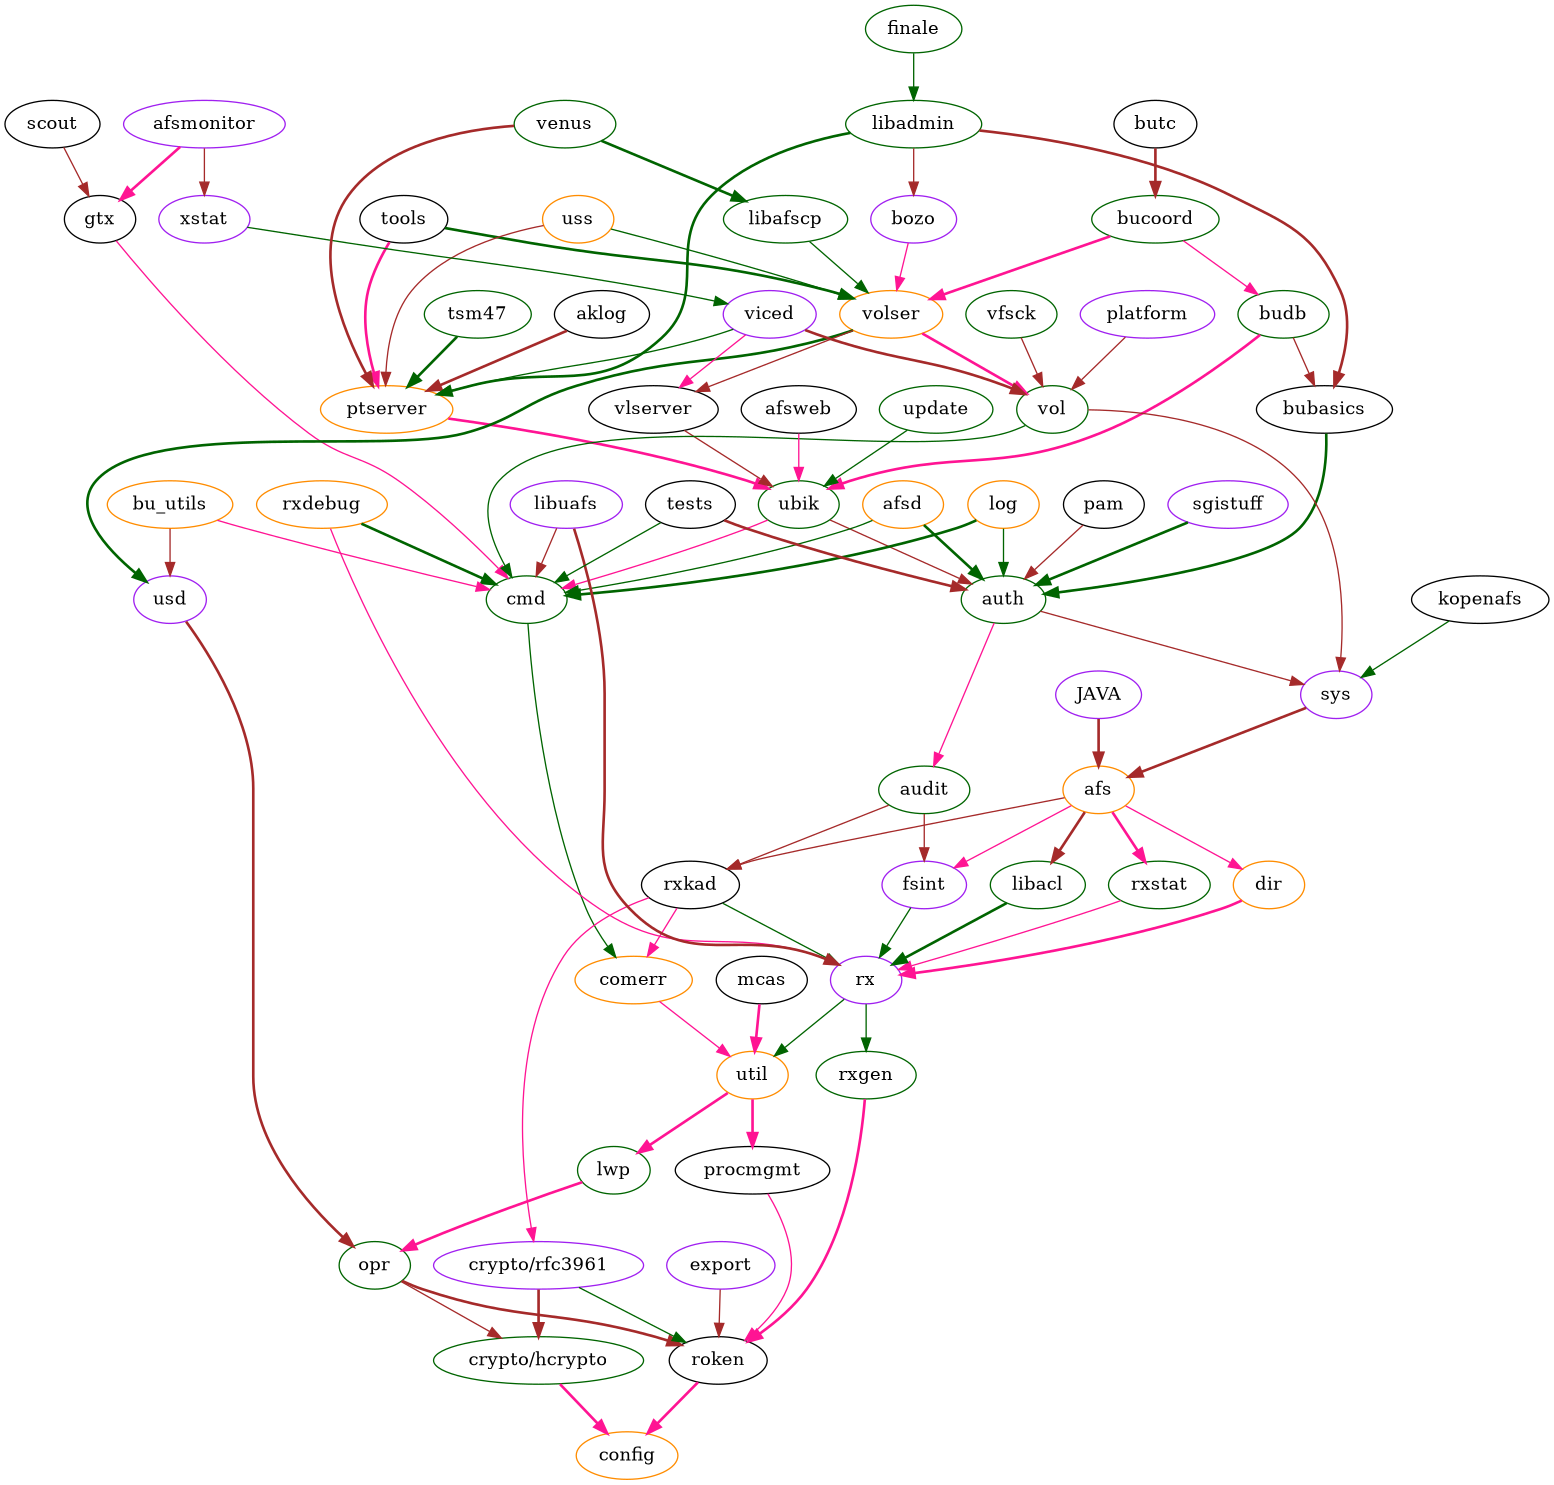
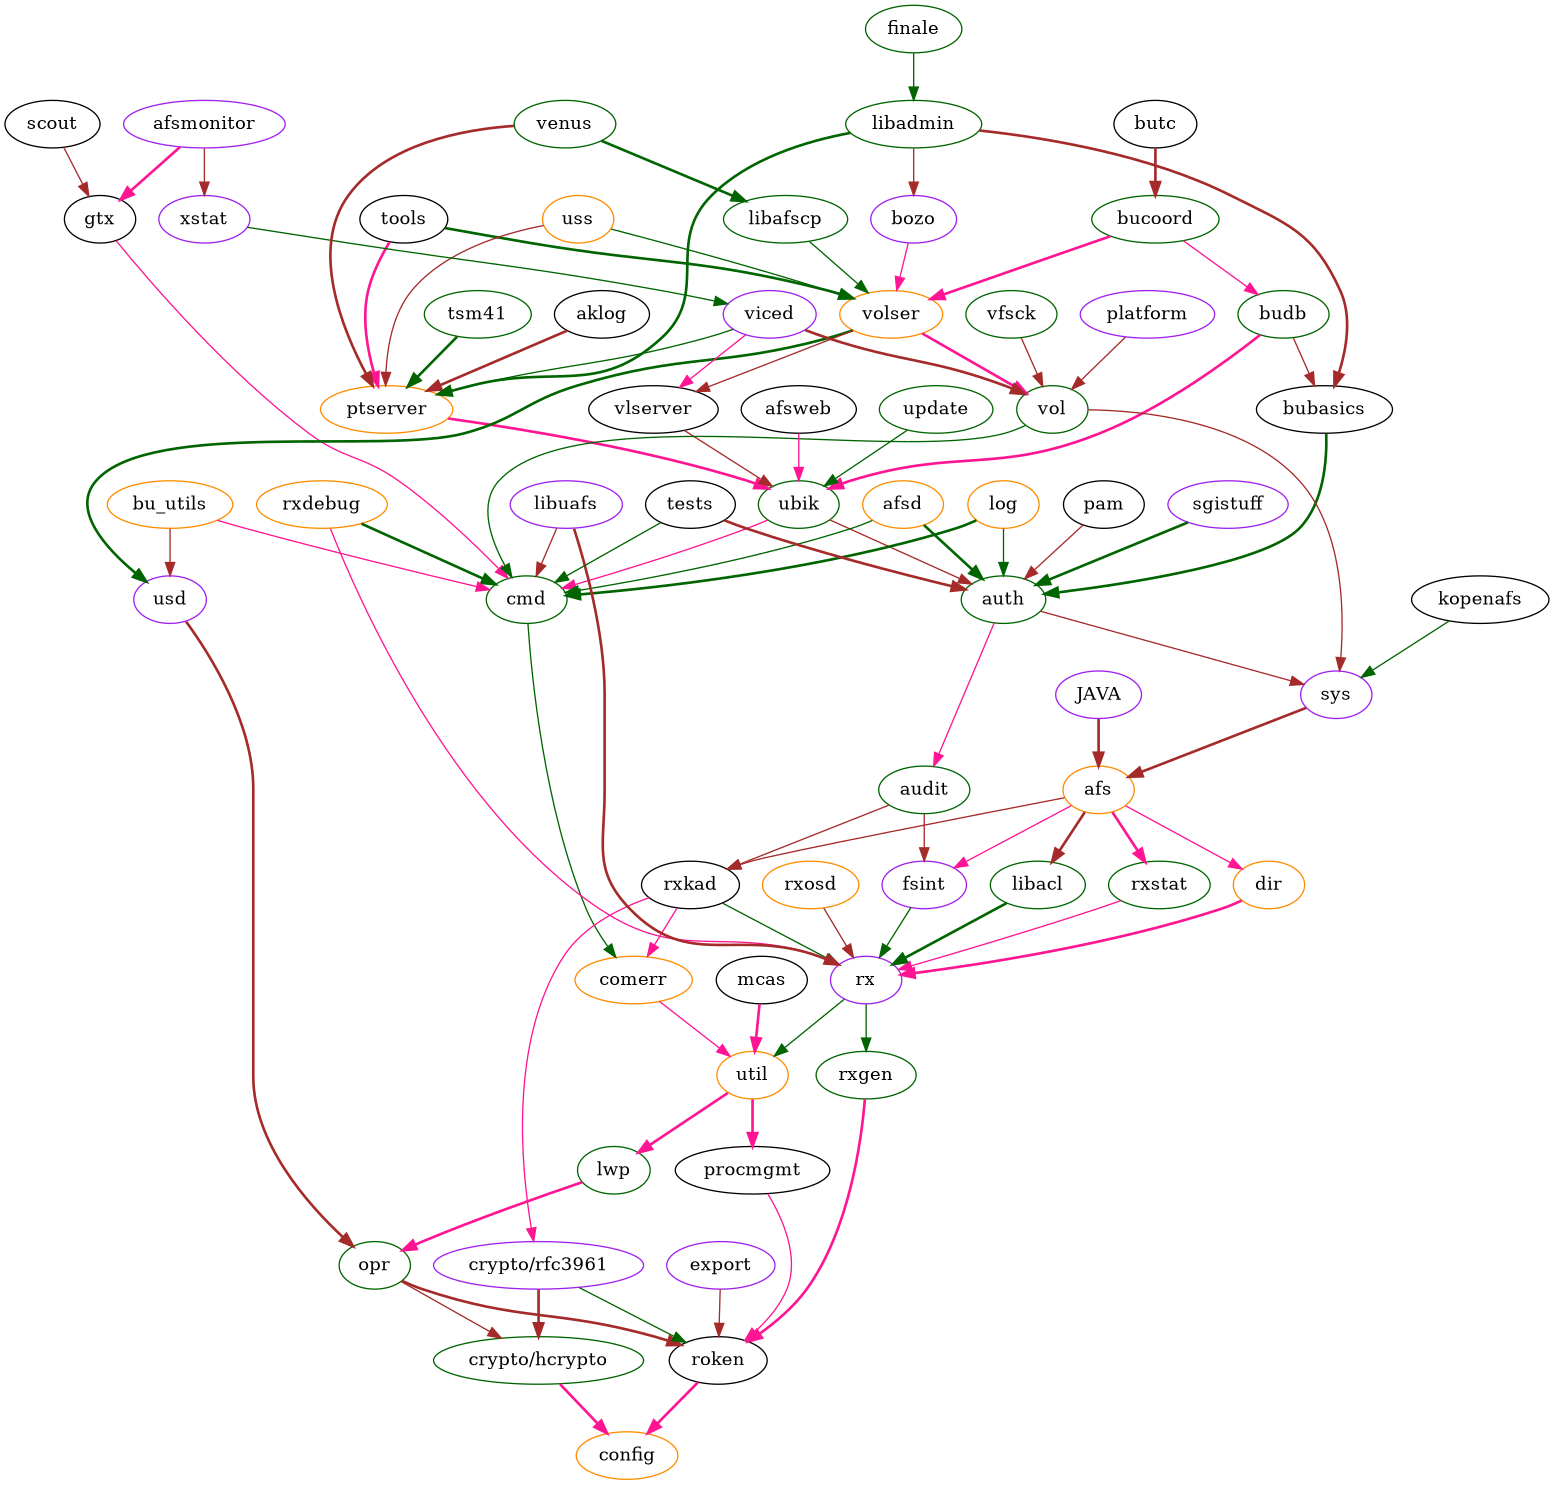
(478, 314) -> (478, 314)
none -> (811, 885)
